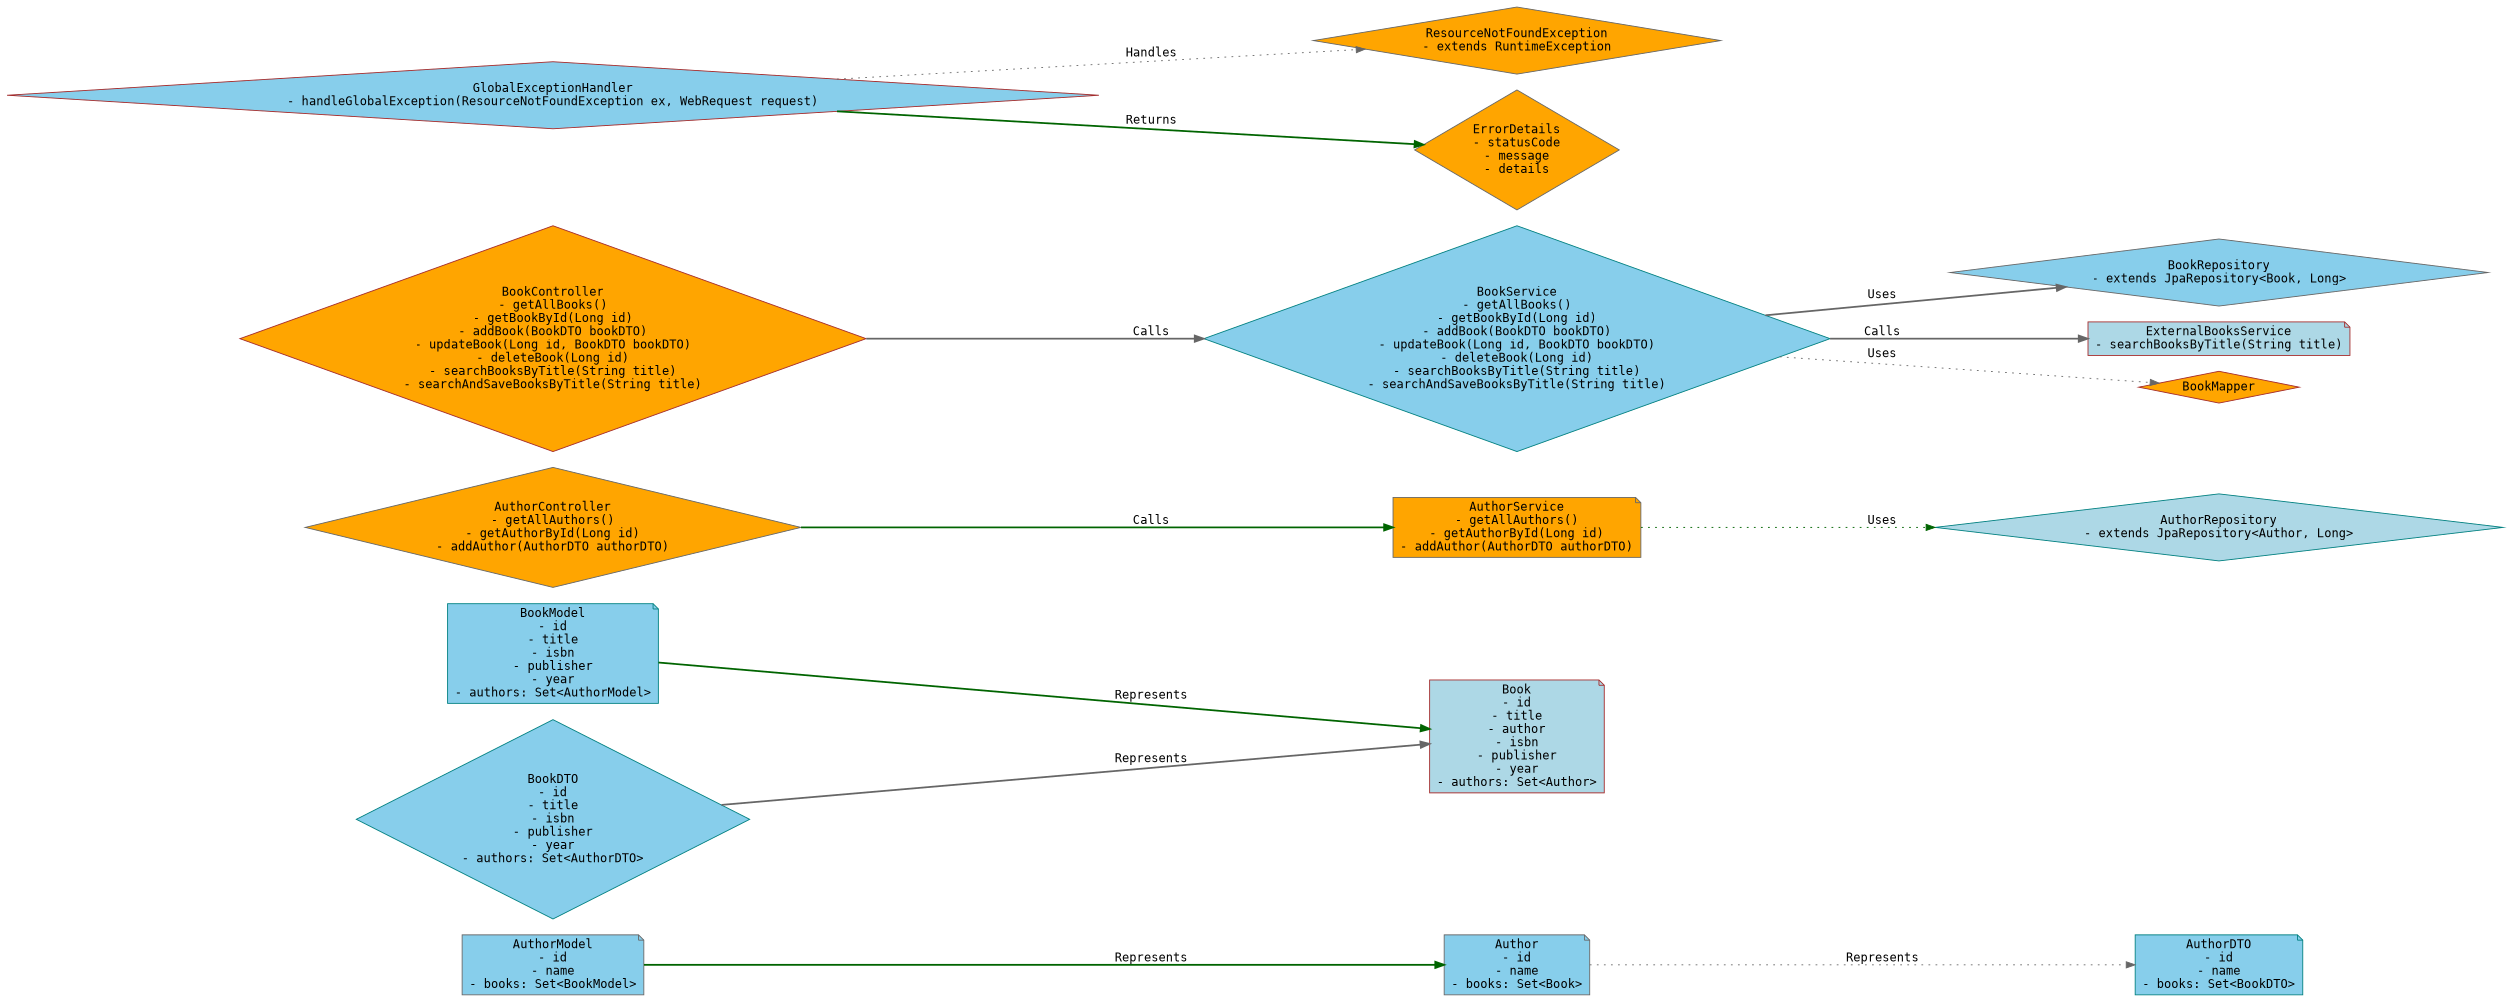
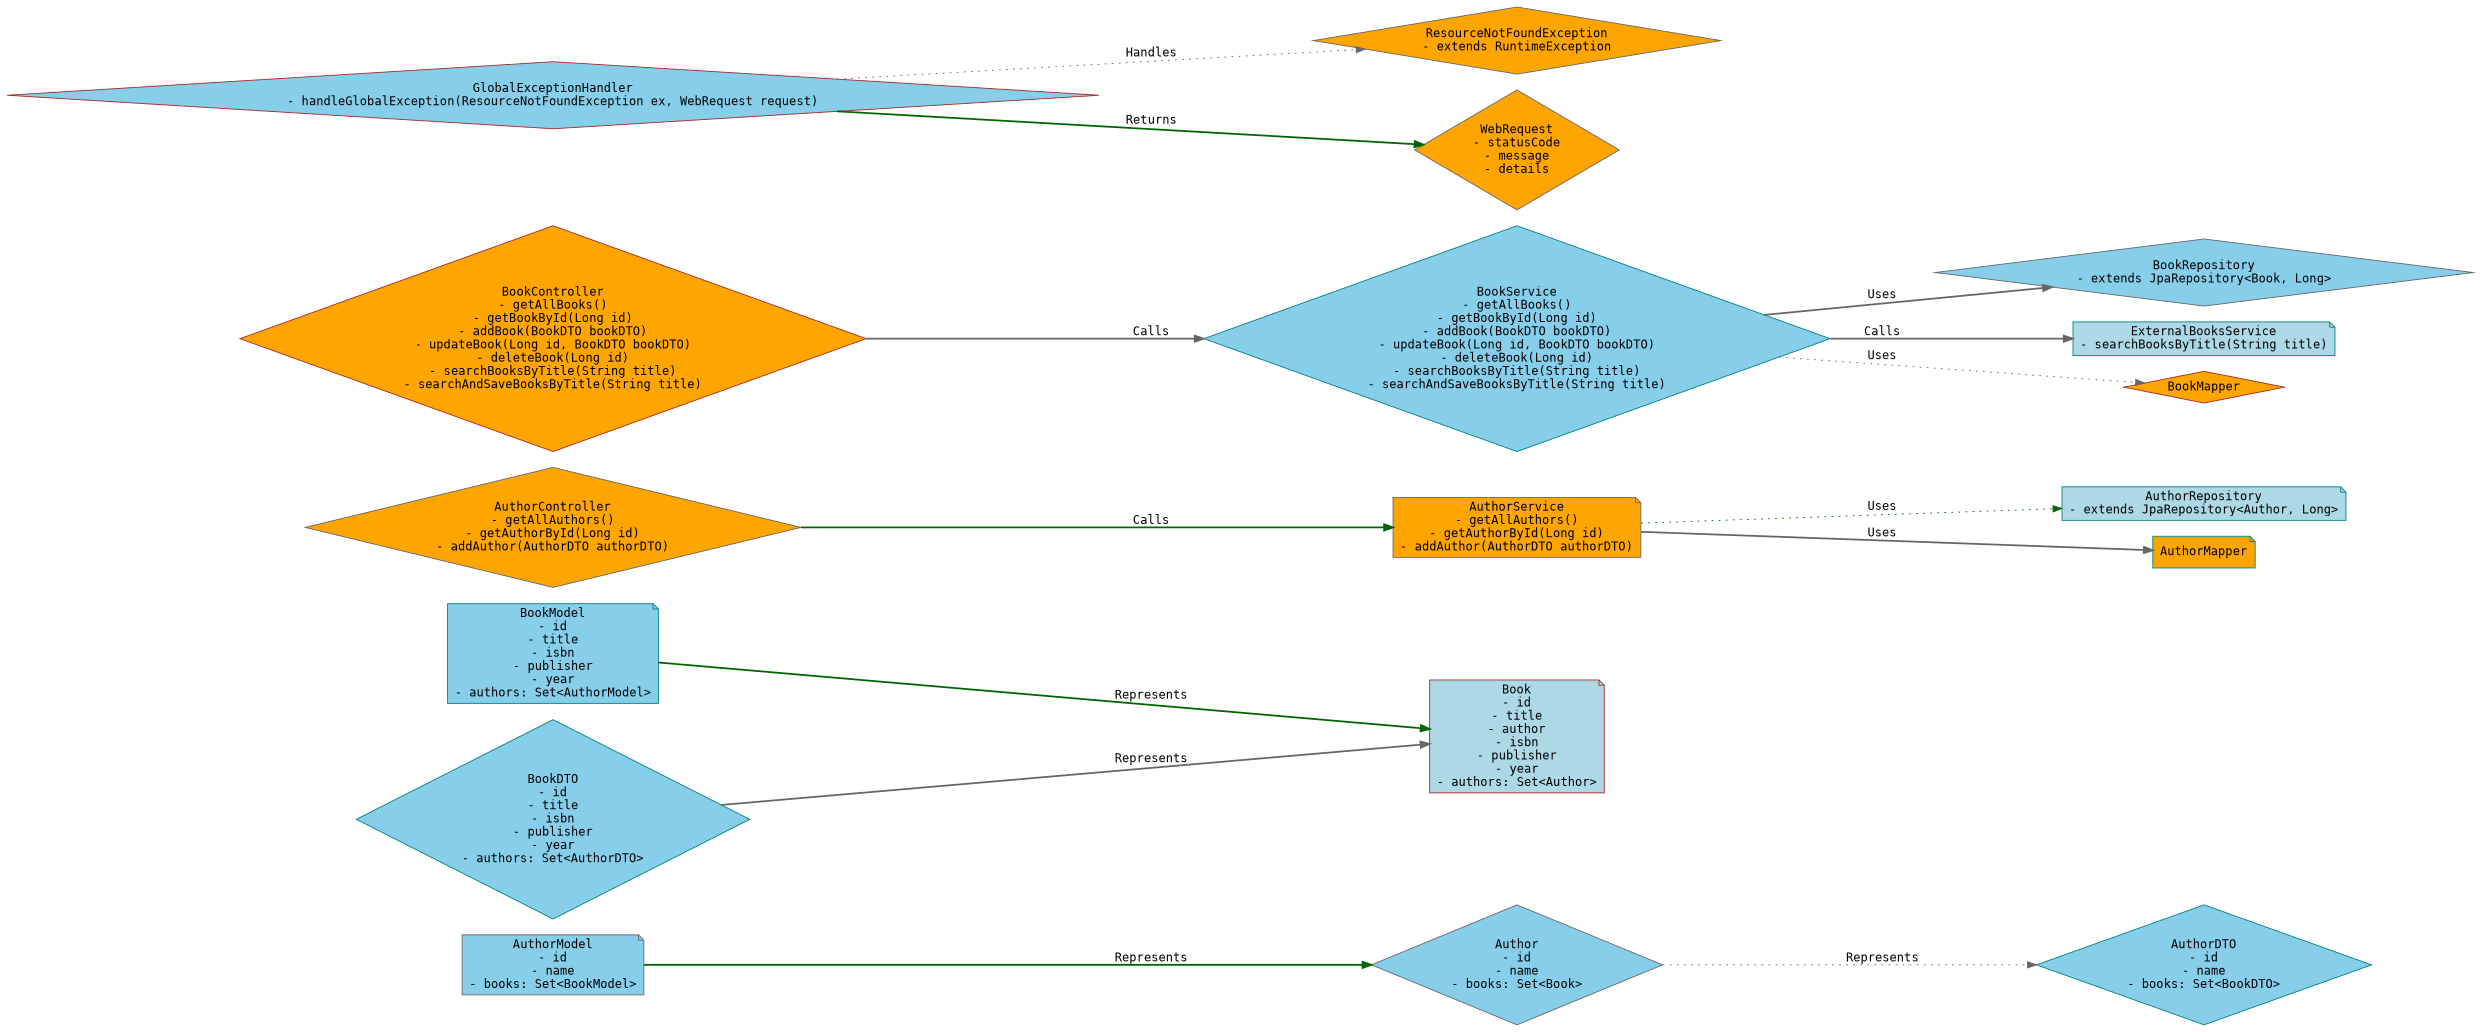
(1517, 150) -> (1517, 150)
(2219, 339) -> (2204, 339)
(2219, 527) -> (2204, 504)
none -> (2204, 552)
(1517, 965) -> (1517, 965)
(2219, 965) -> (2204, 965)
